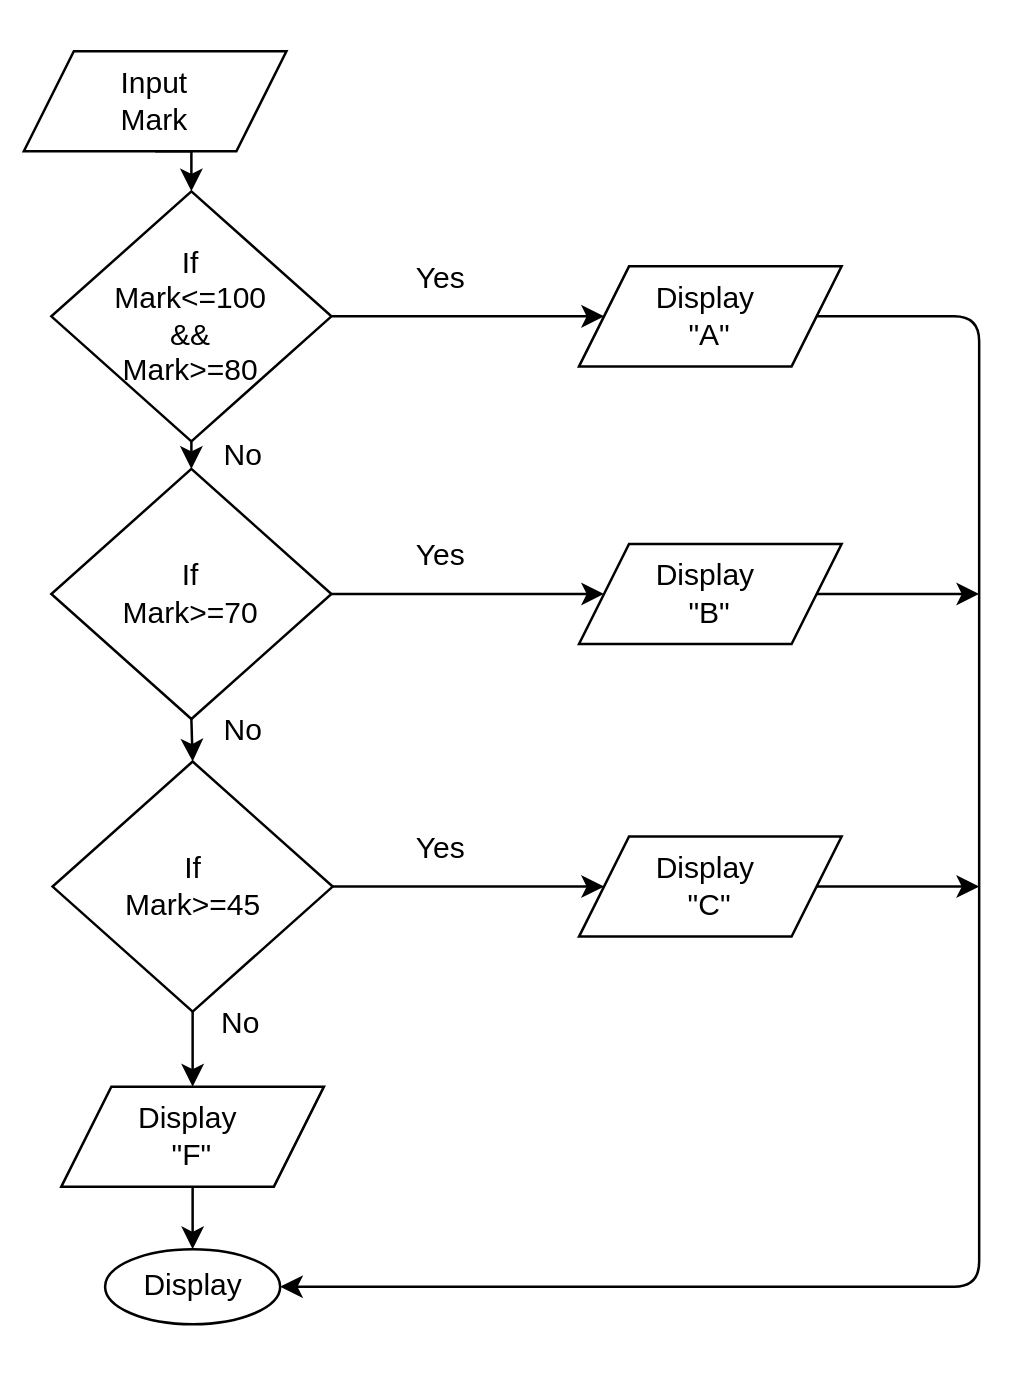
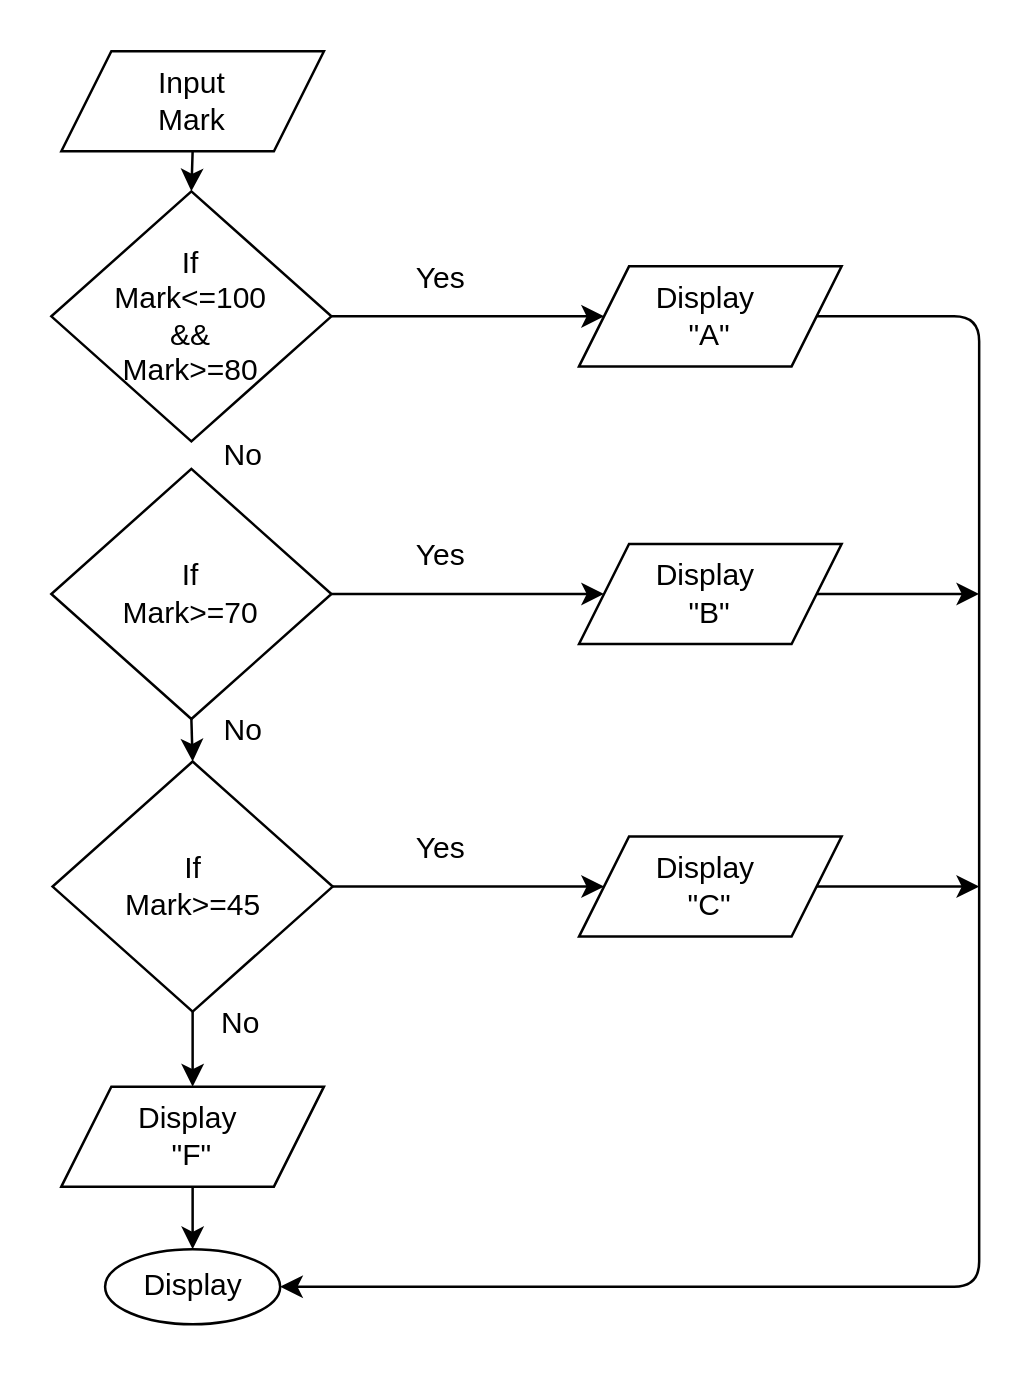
(155, 101) -> (193, 101)
(191, 447) -> none
